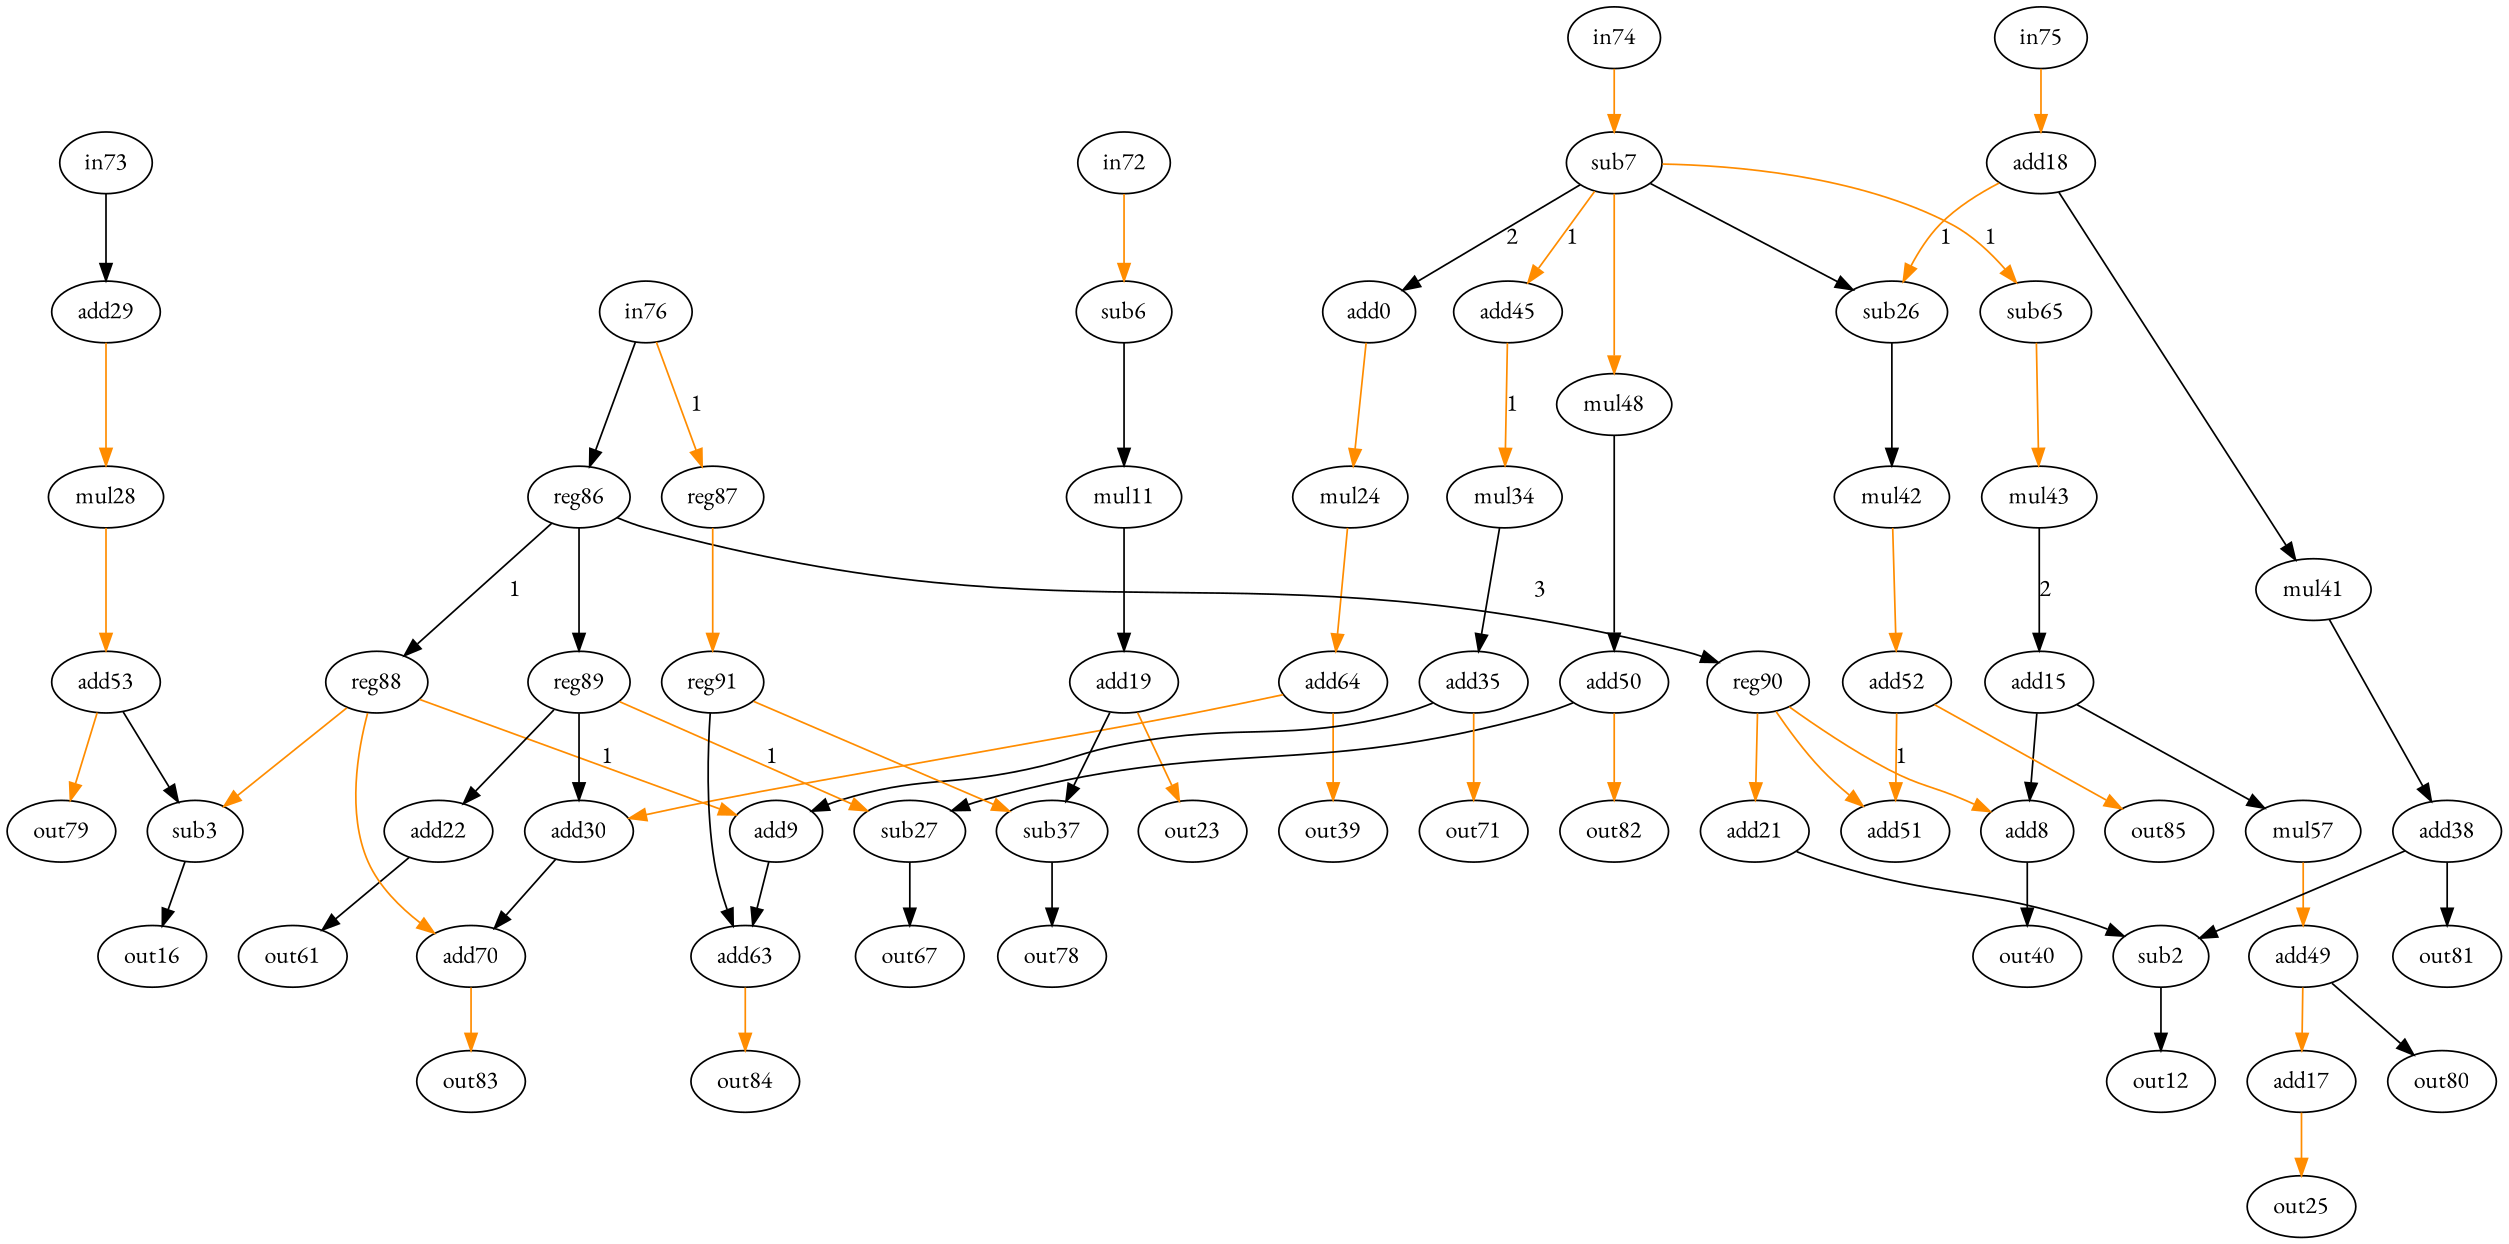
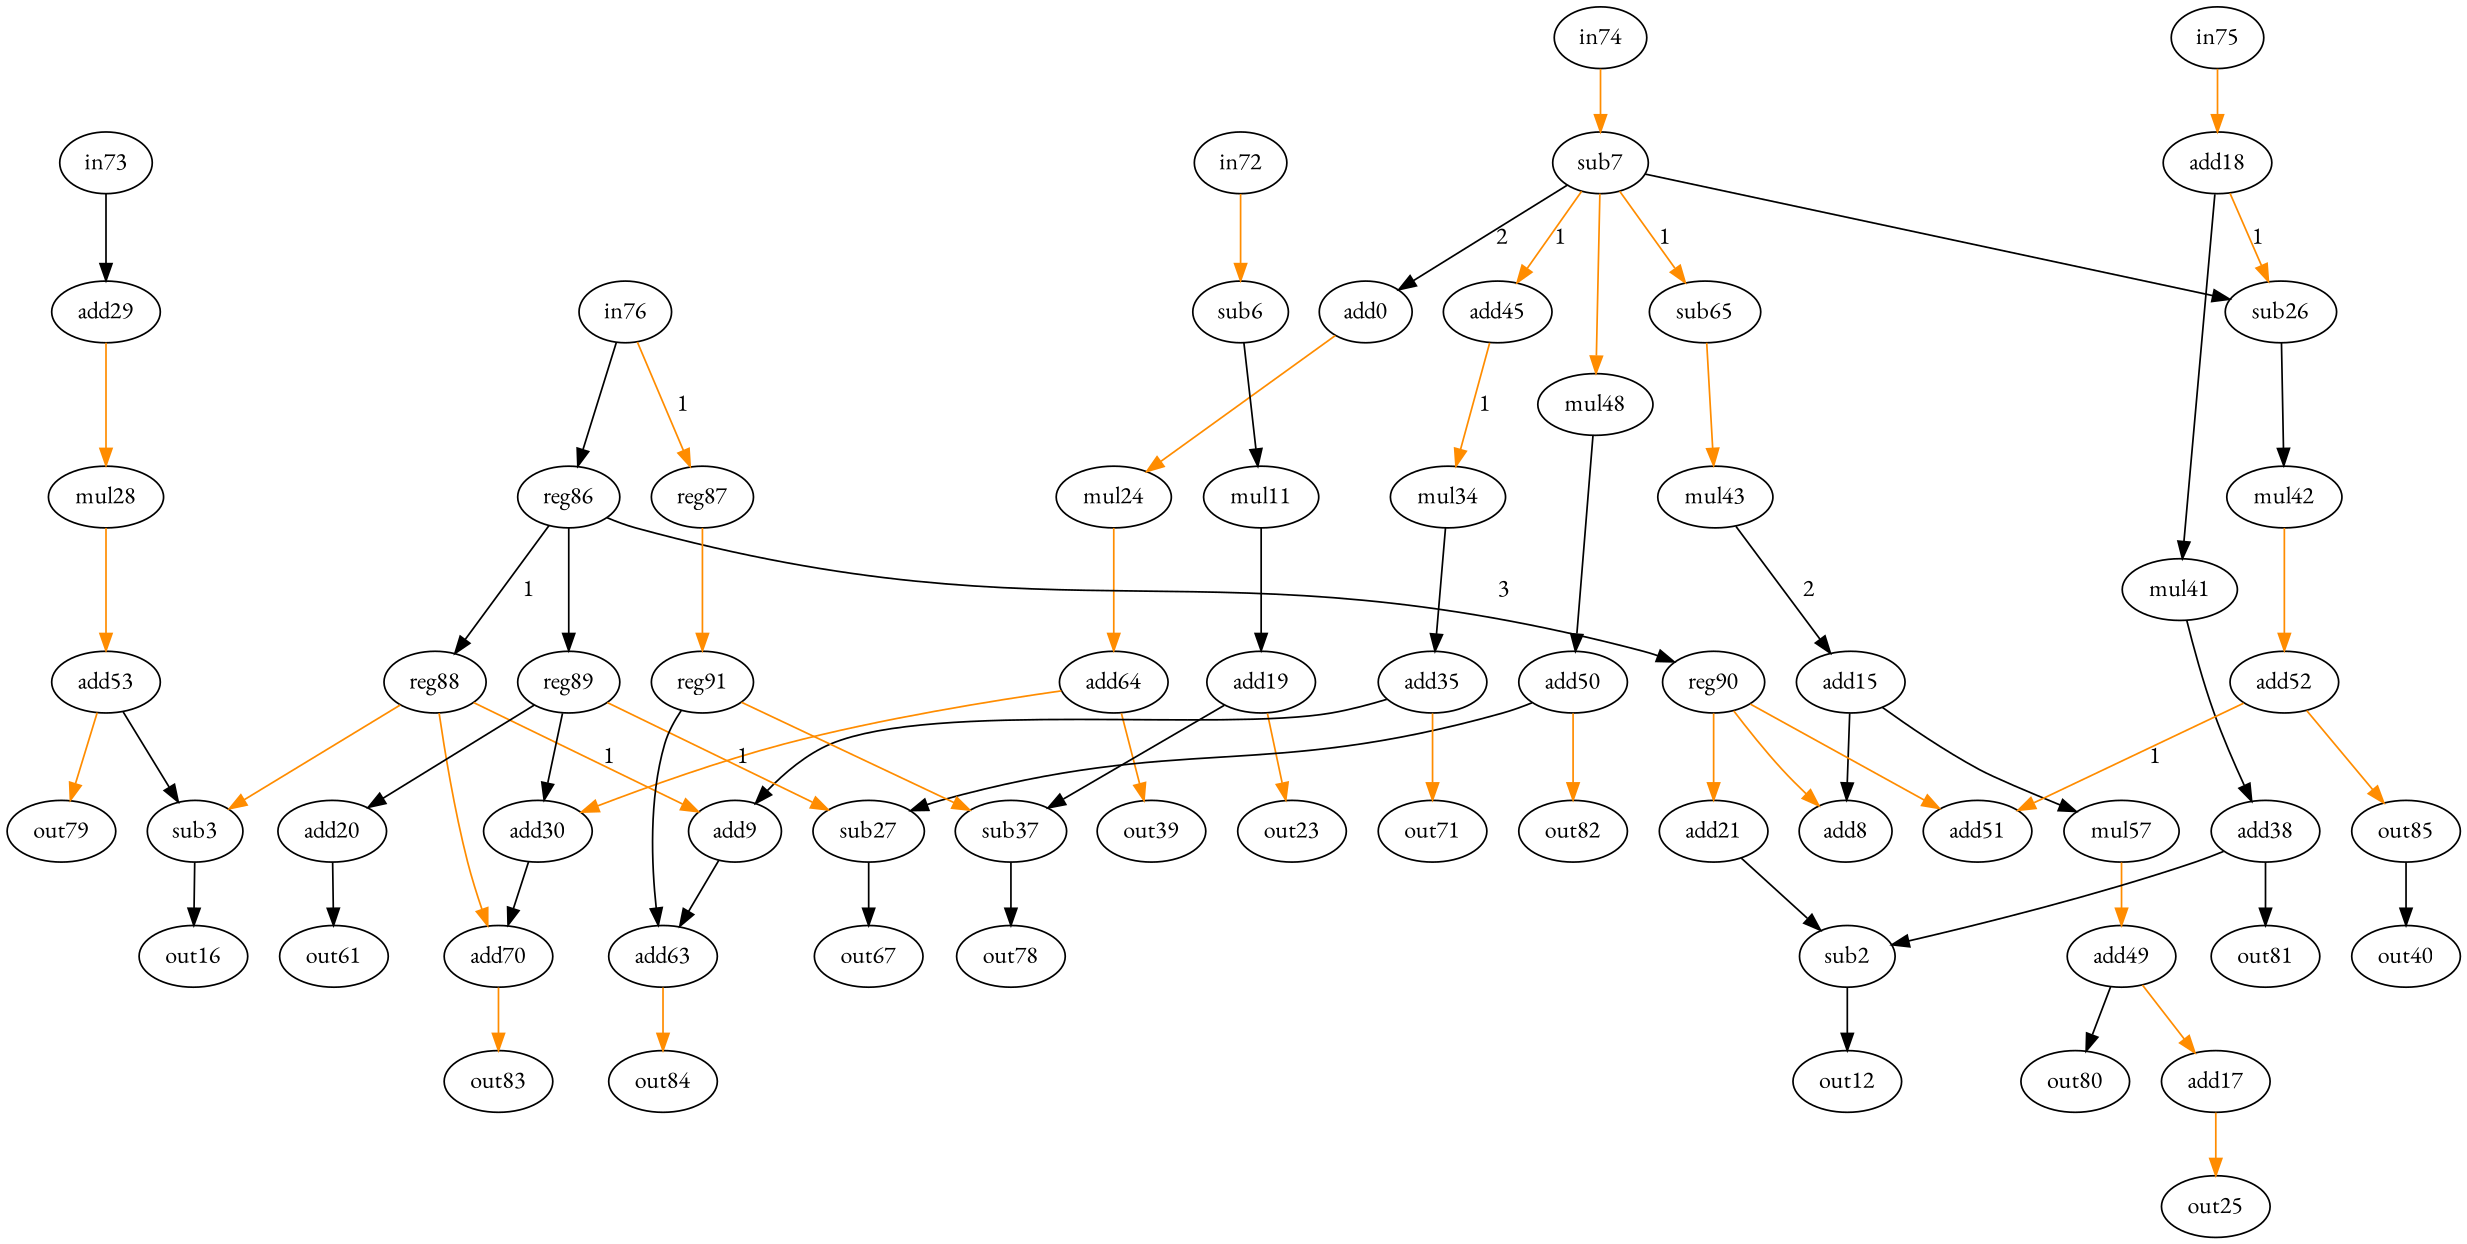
(438, 831) -> (332, 831)
(2027, 885) -> (2406, 885)
